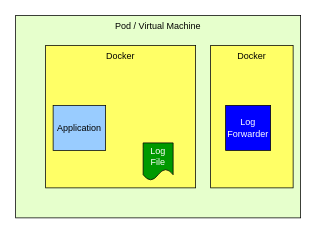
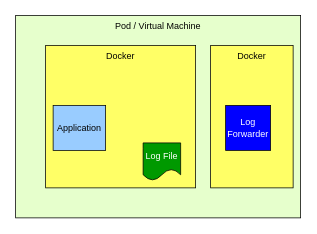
(158, 162) -> (162, 162)
